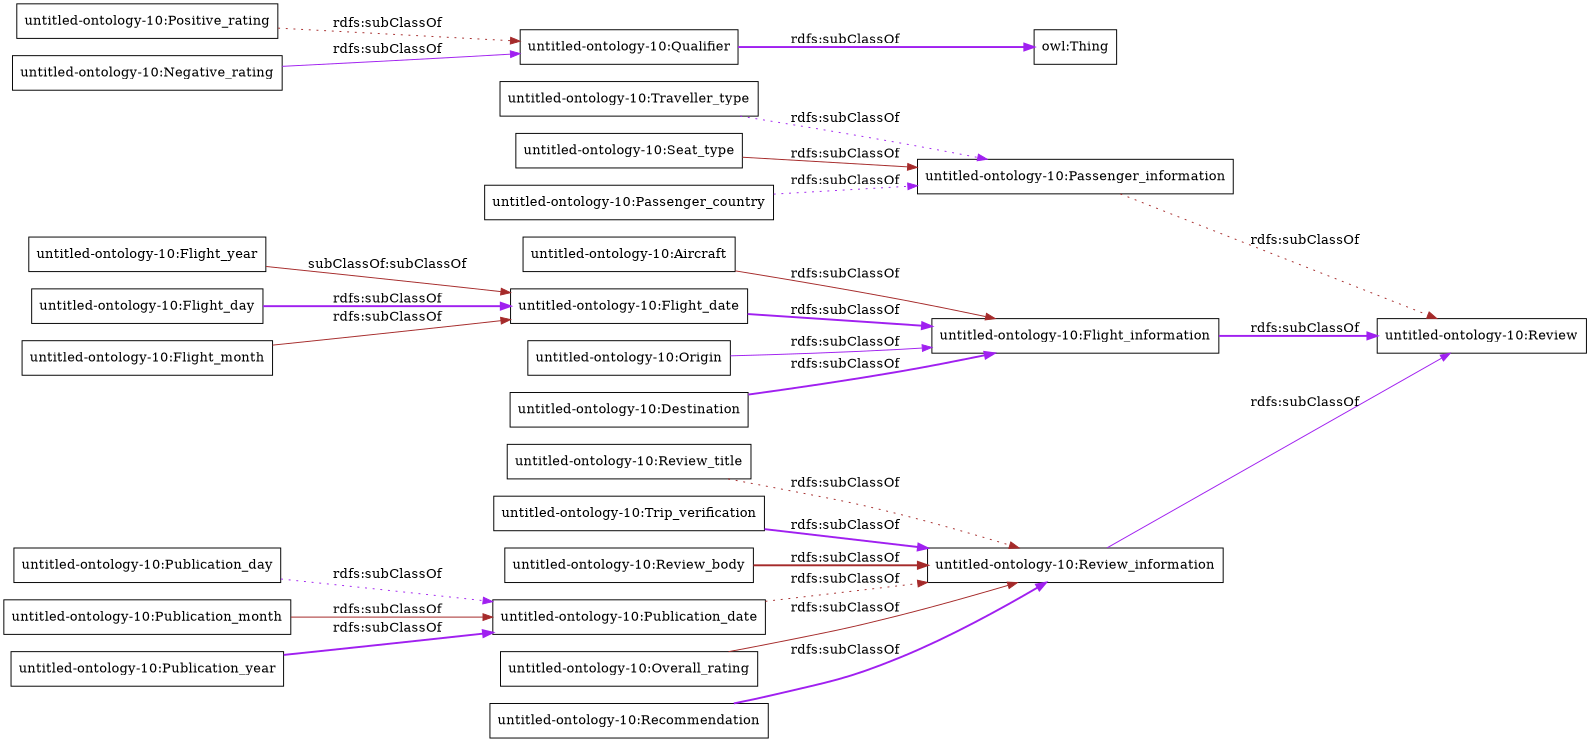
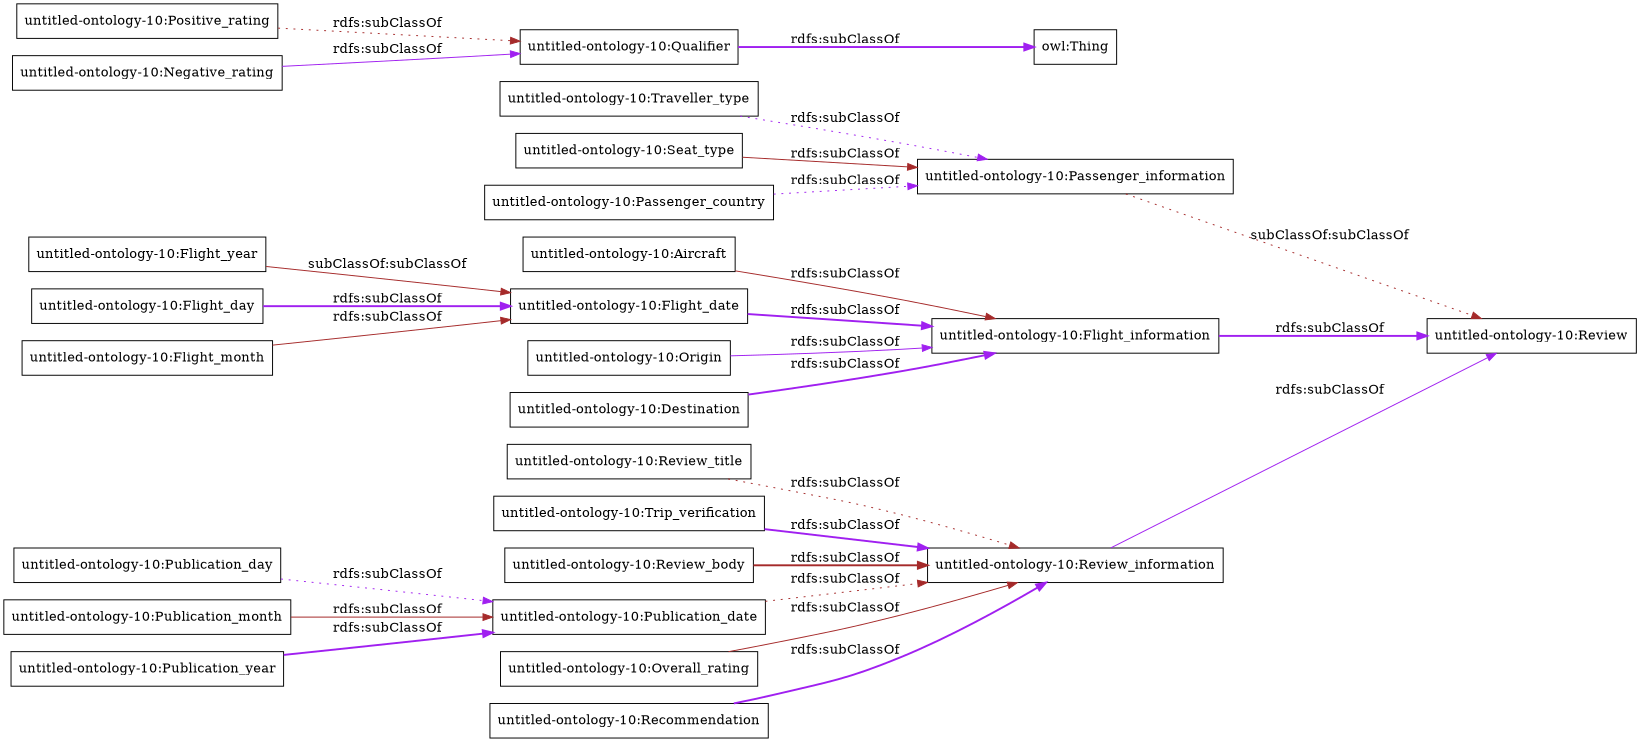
(1305, 240) -> (1330, 236)
